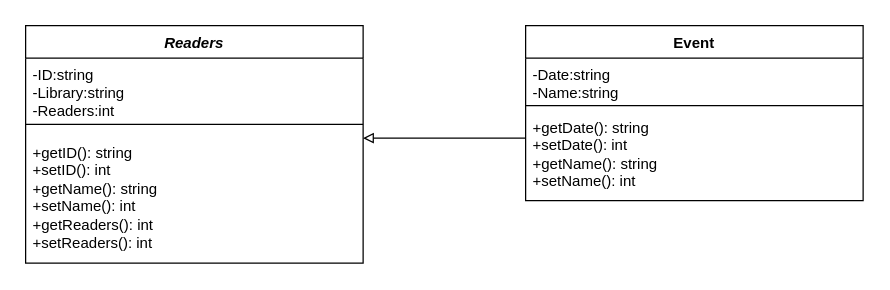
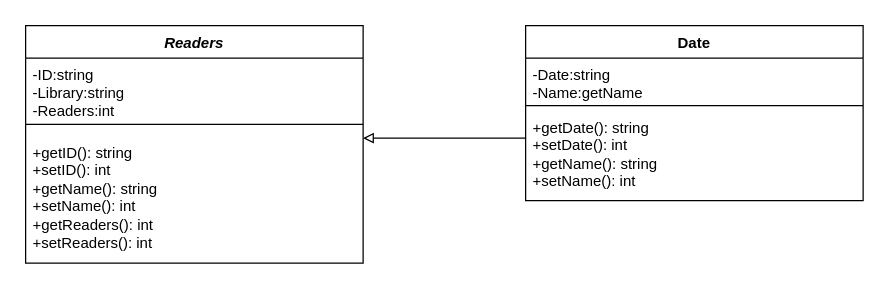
(694, 43) -> (694, 43)
(580, 85) -> (586, 85)
